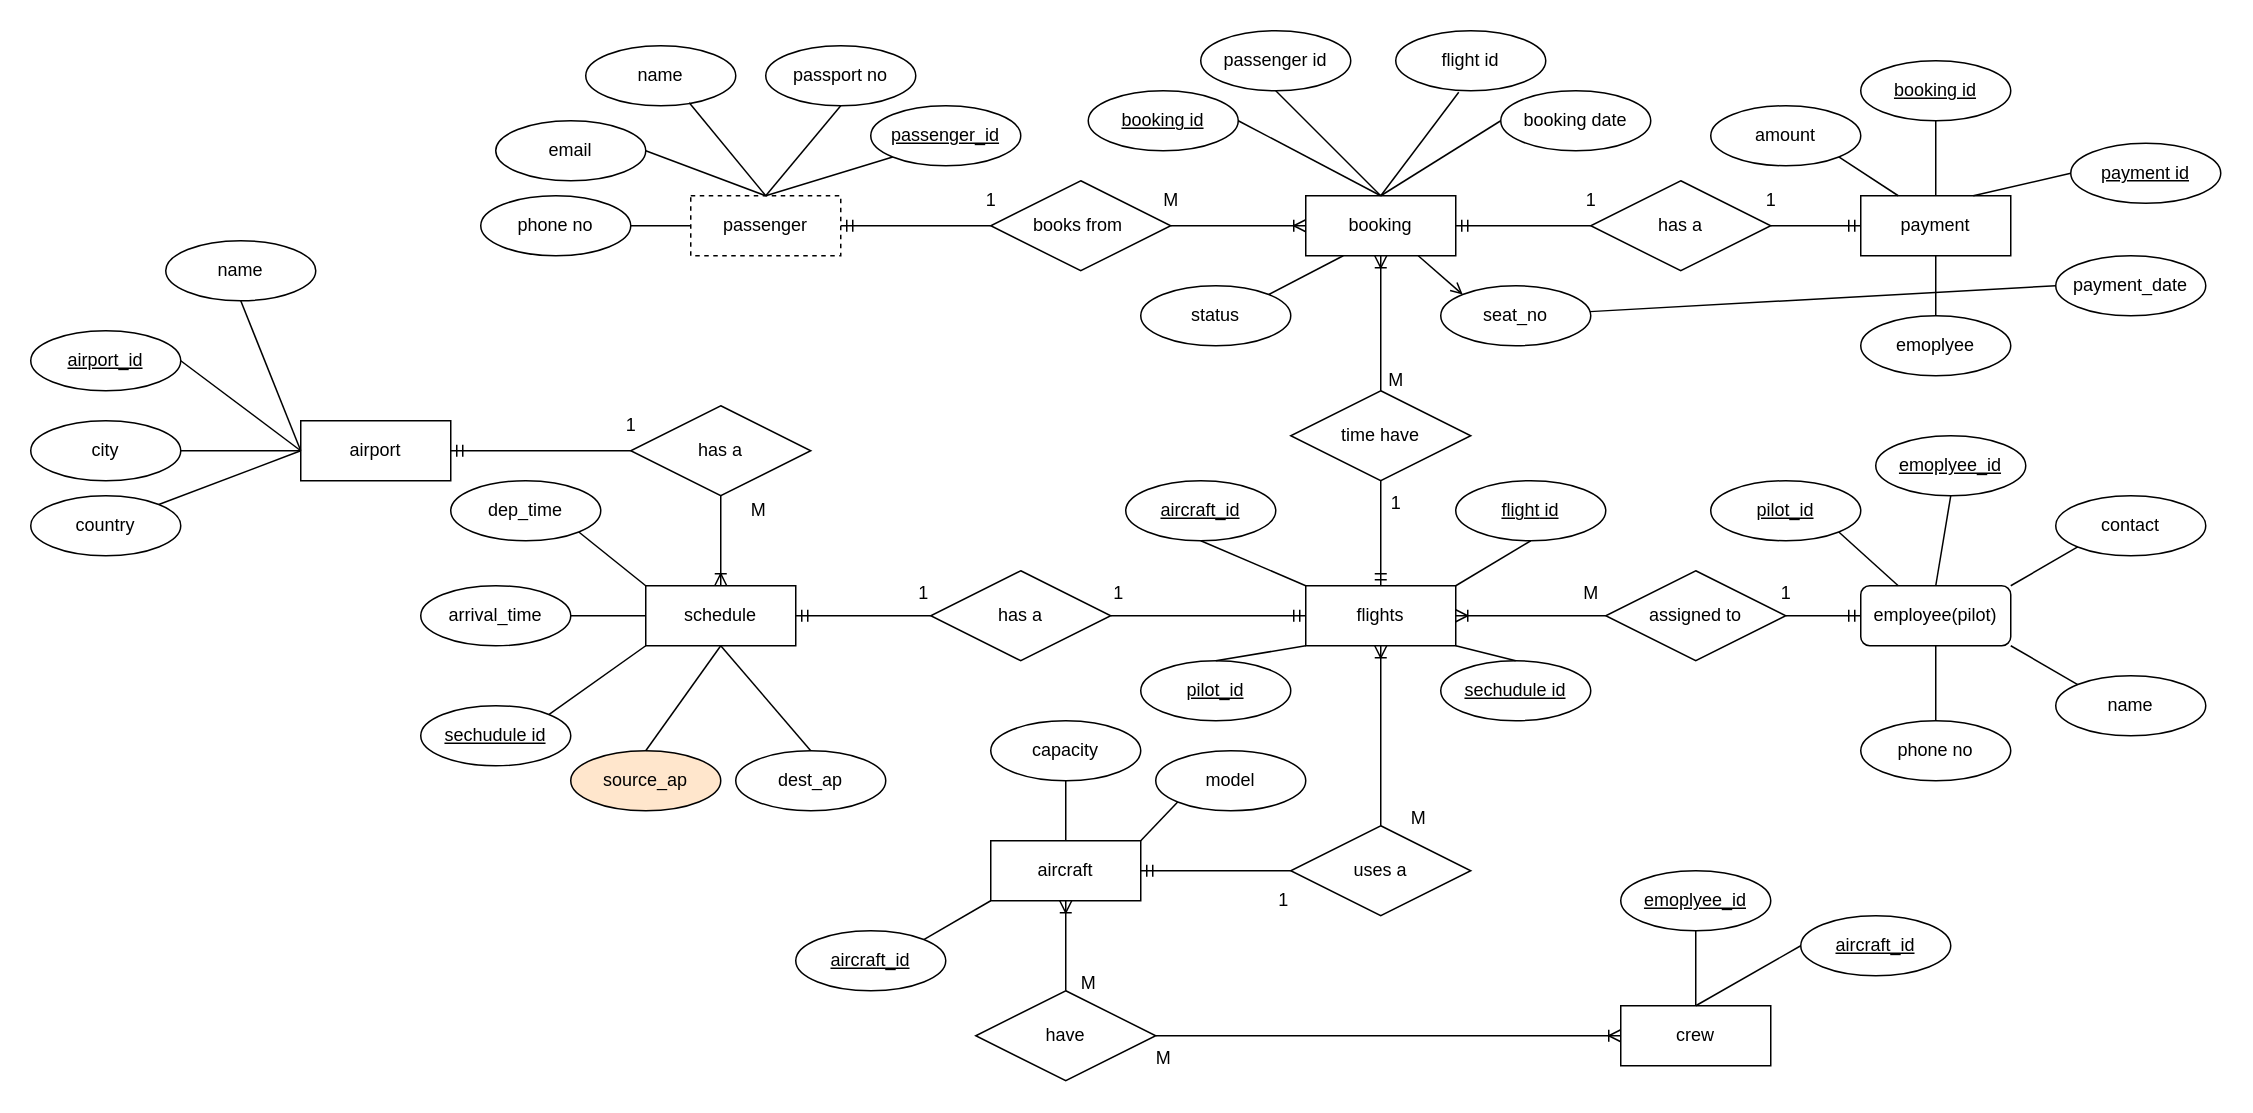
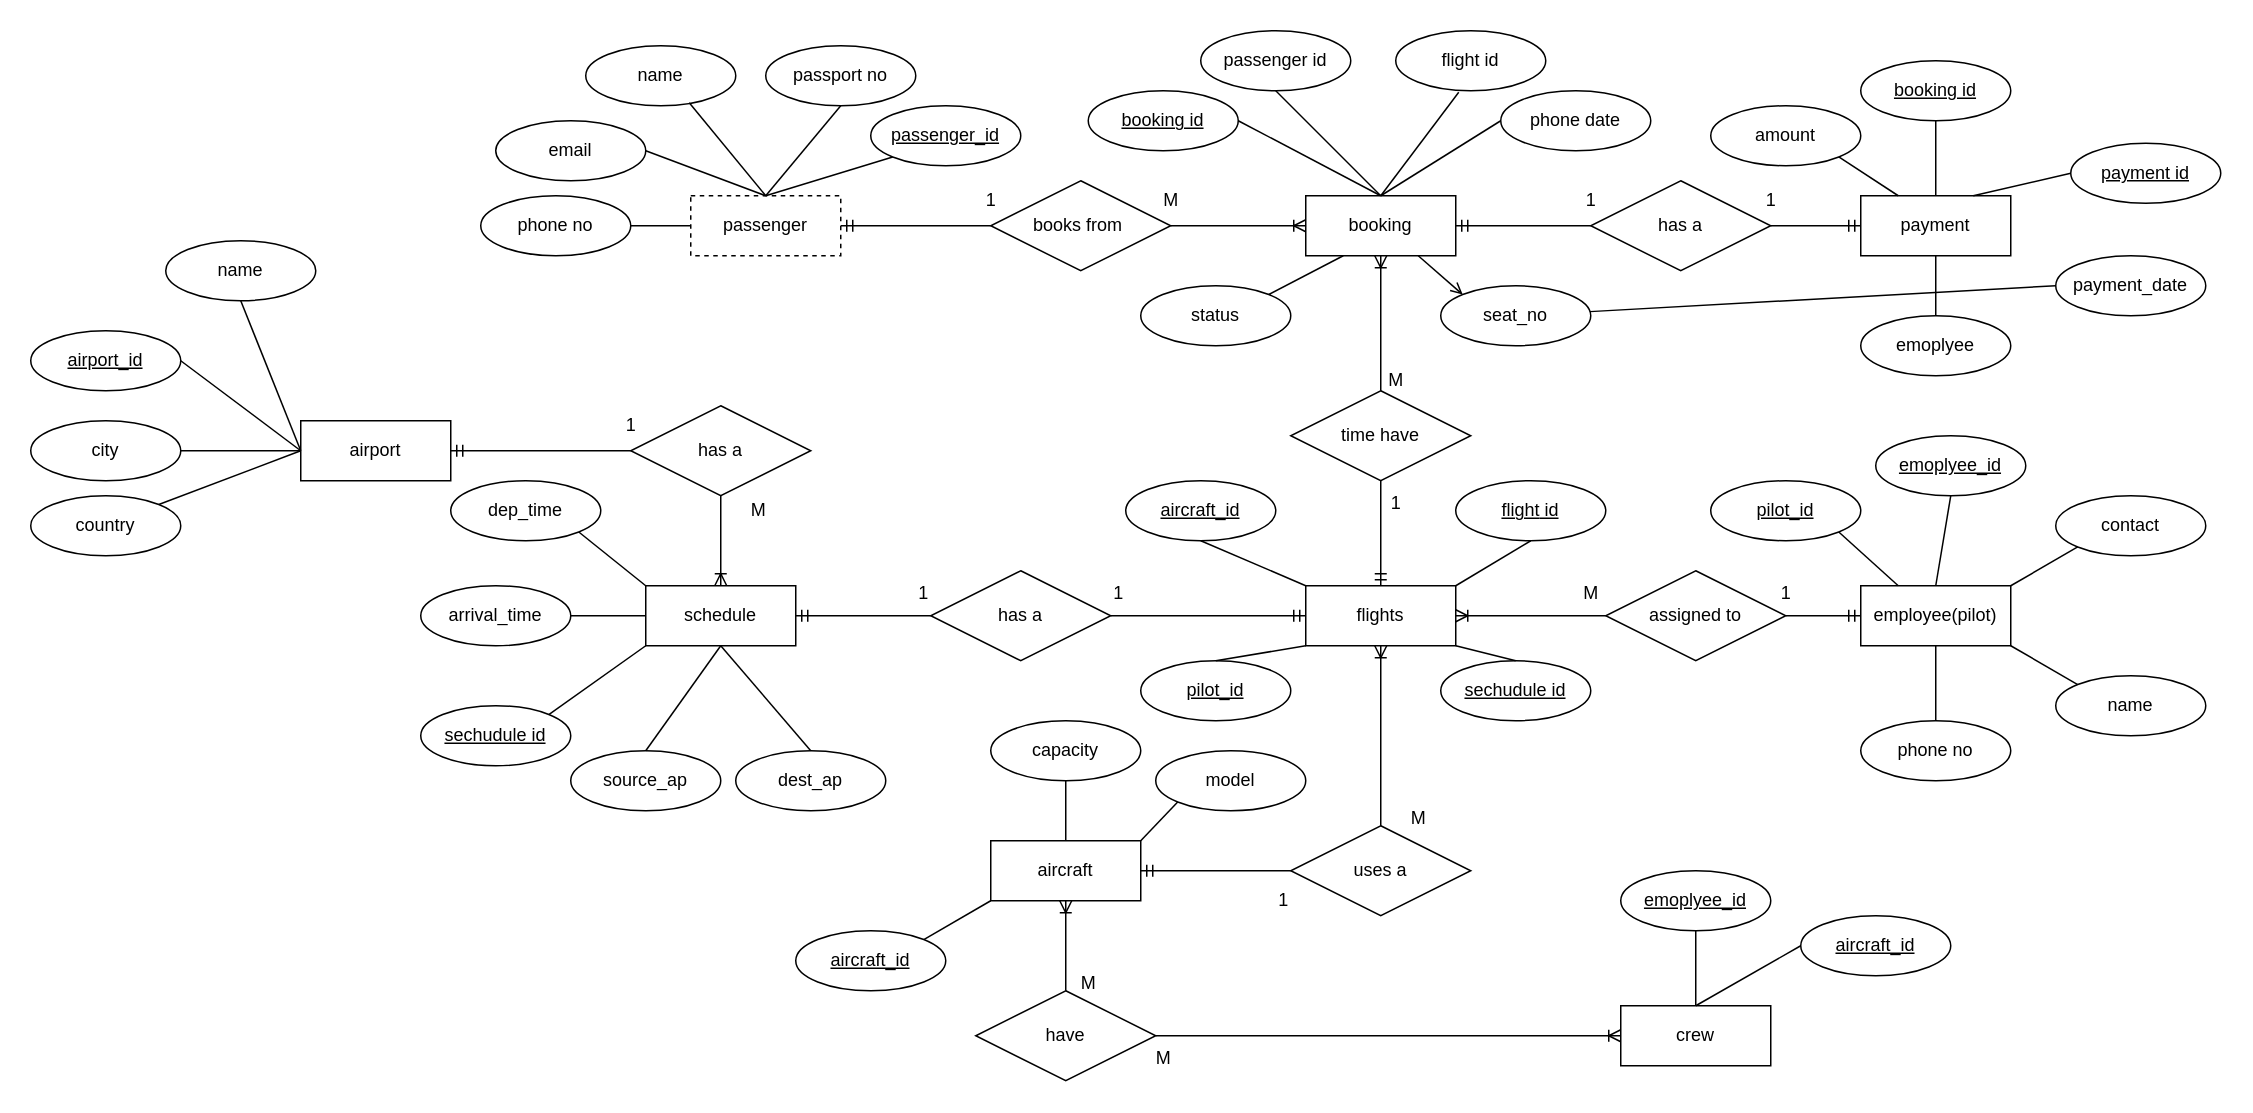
(1576, 121) -> (1576, 121)
(1936, 616) -> (1936, 616)
(646, 781) -> (646, 781)
